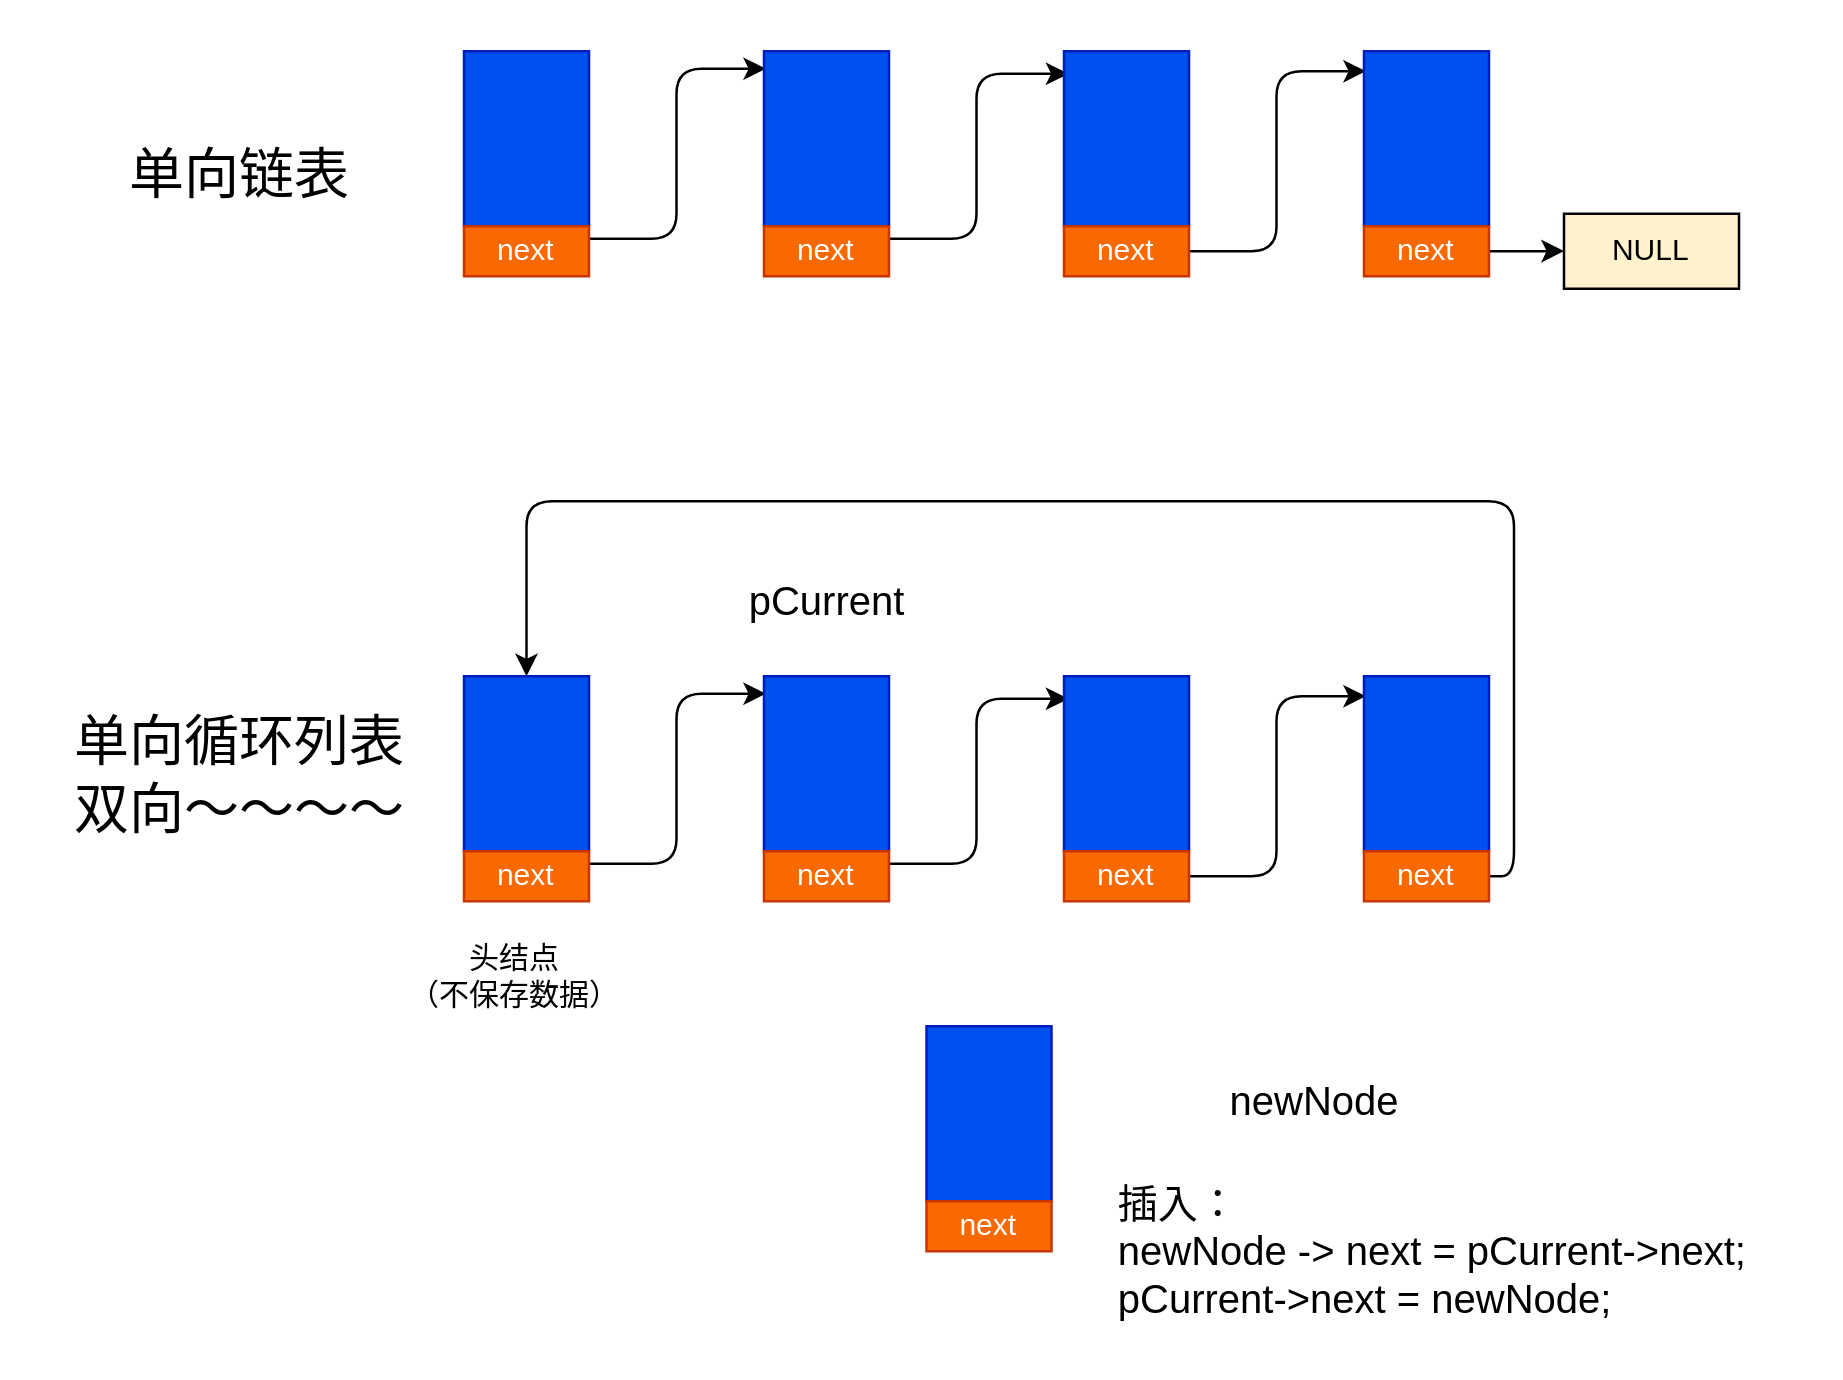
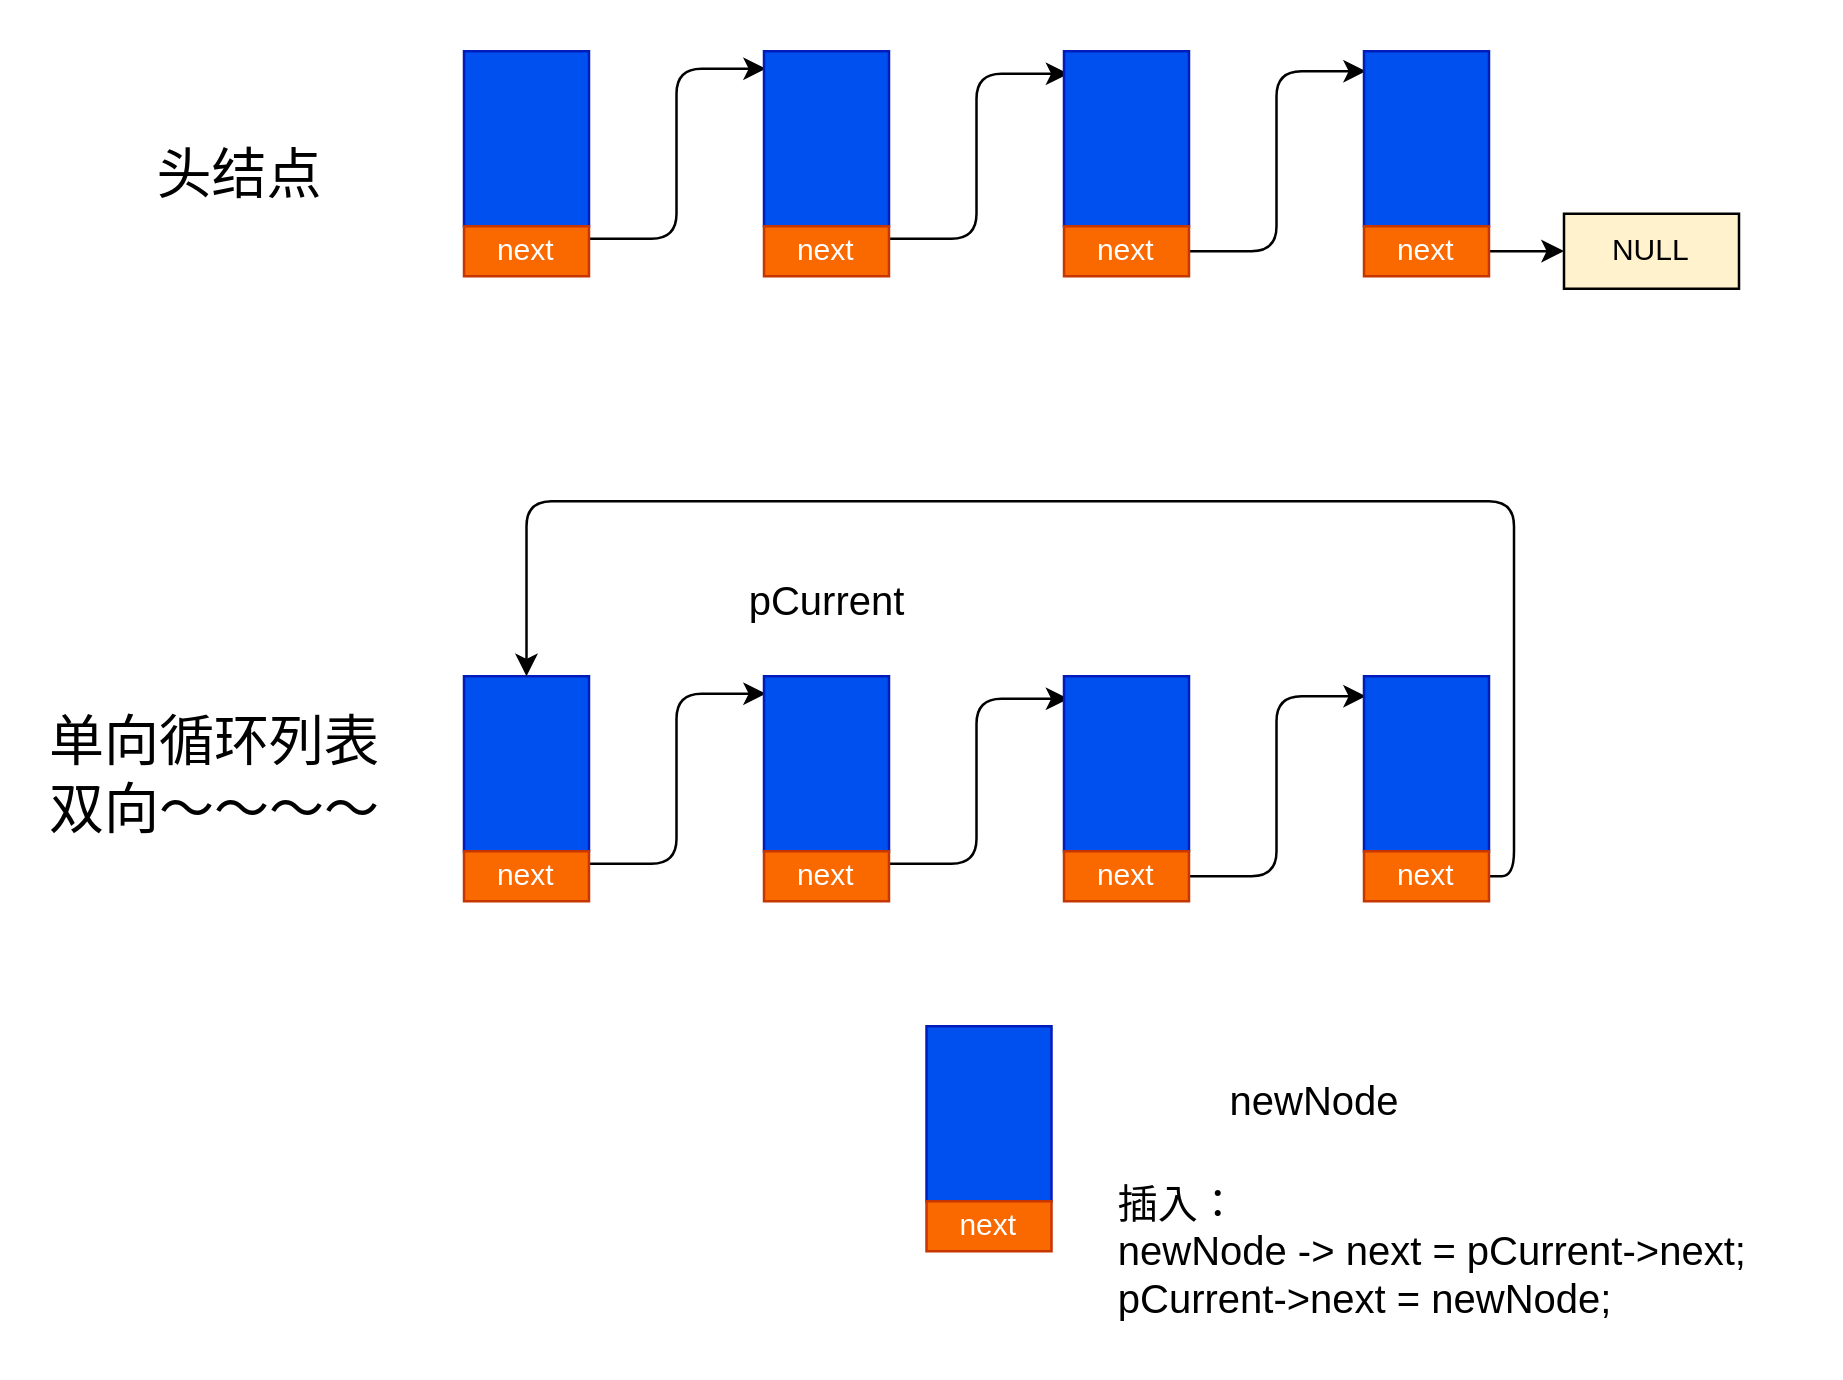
(240, 176) -> (240, 176)
(239, 776) -> (214, 776)
(514, 976) -> none
